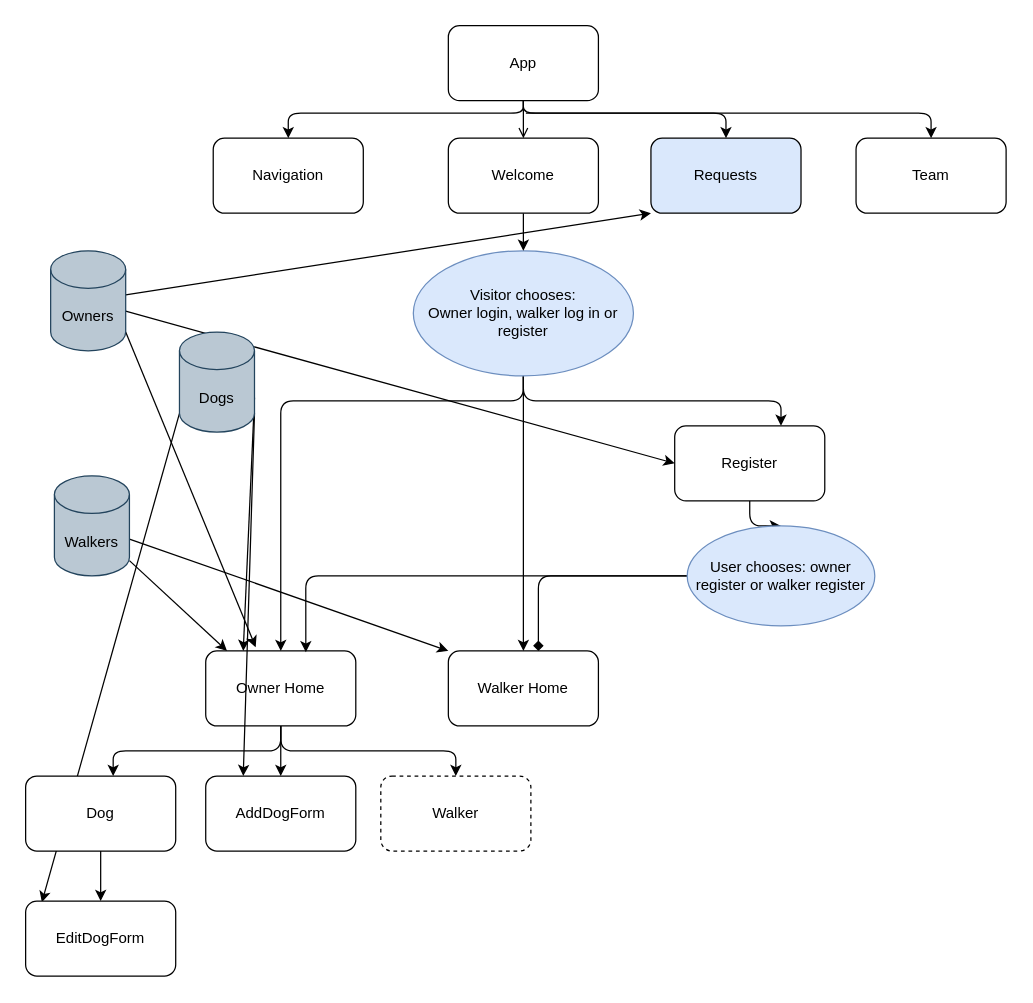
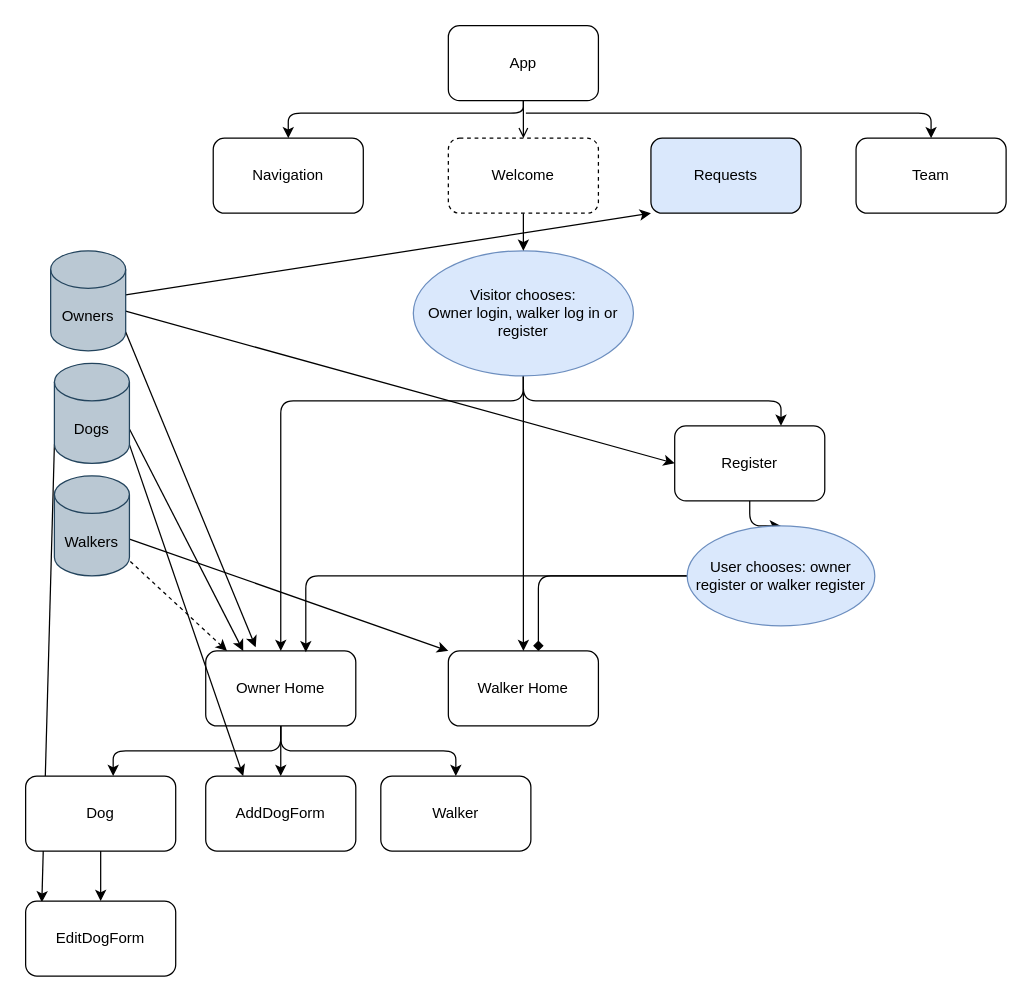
(726, 124) -> none
(523, 176) -> (523, 176)
(217, 382) -> (92, 413)
(157, 586) -> (157, 586)
(456, 813) -> (456, 813)
